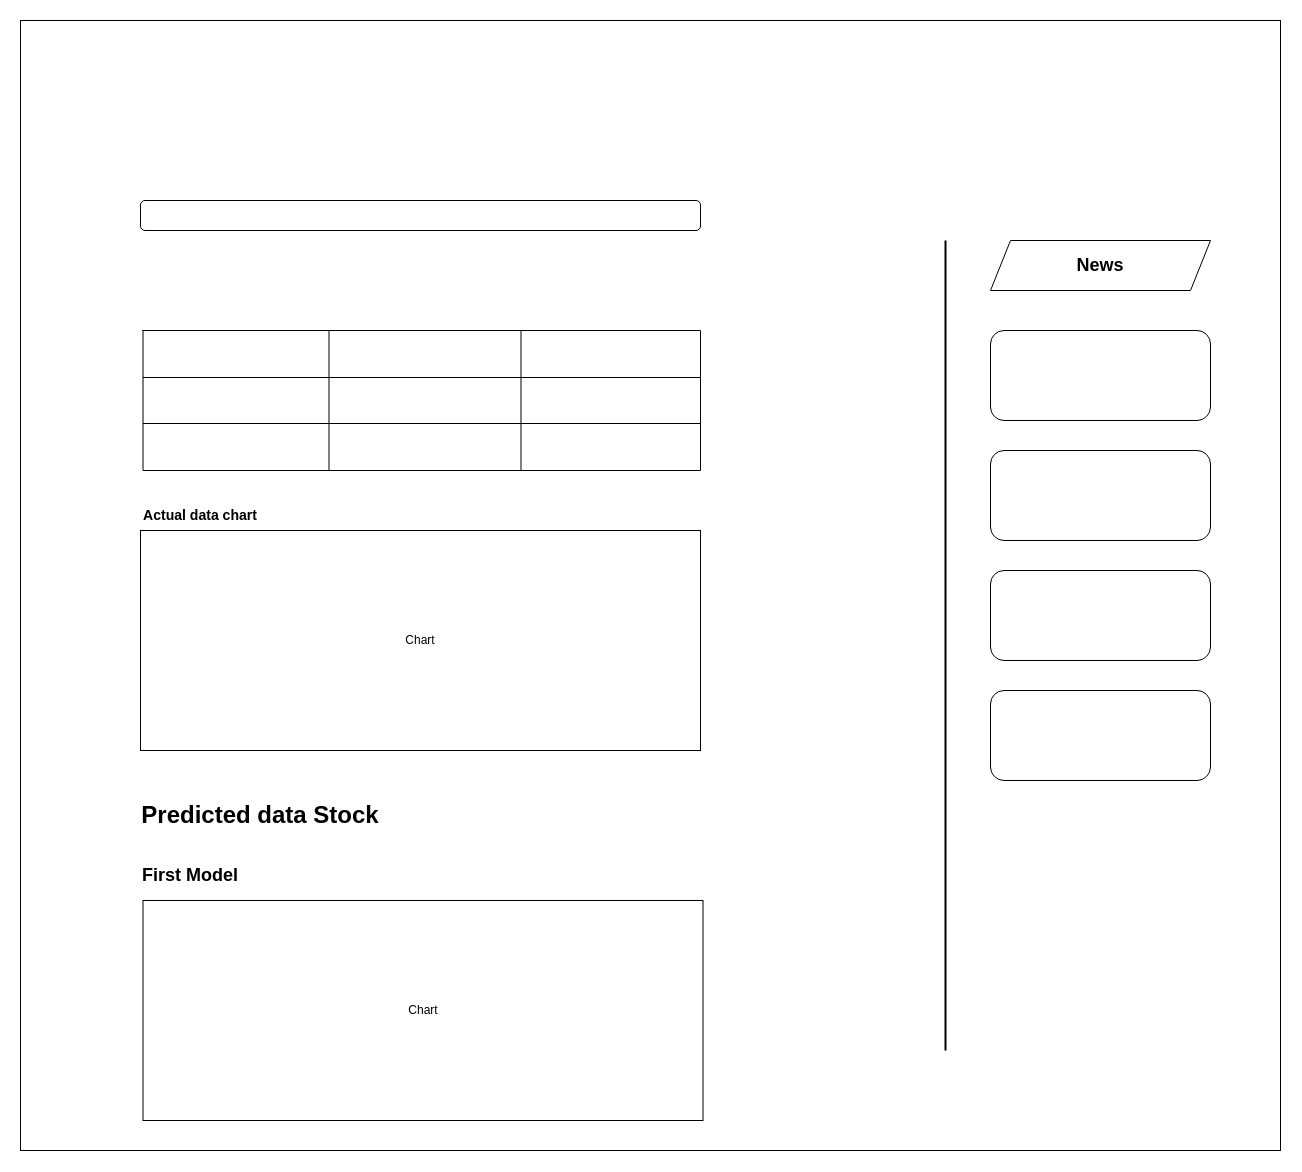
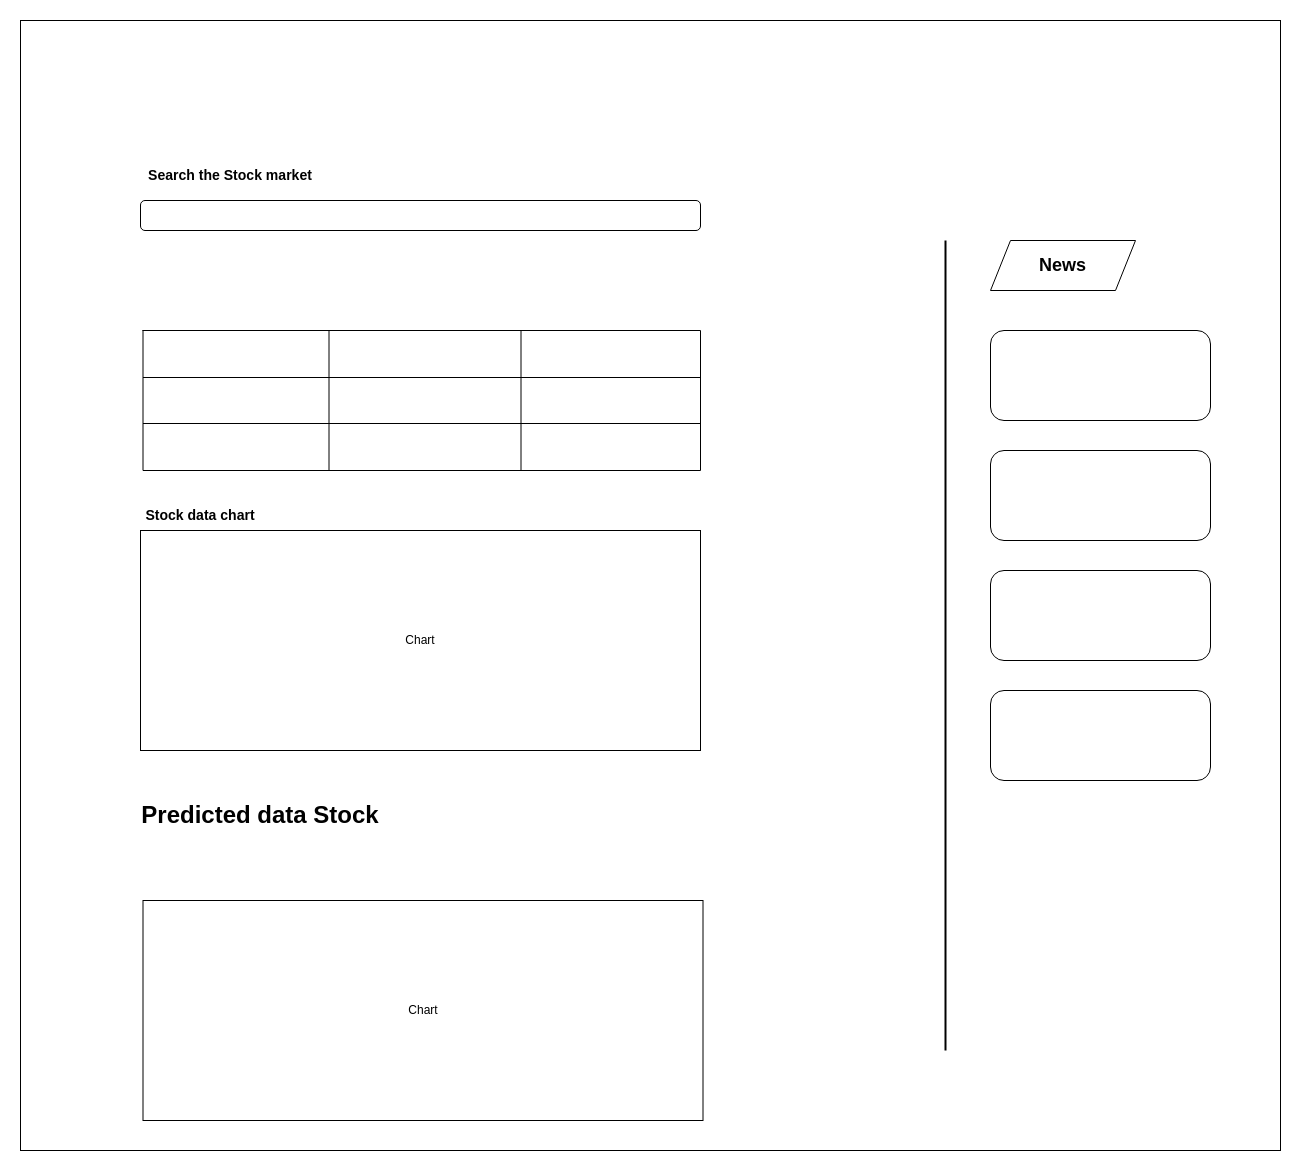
none -> (231, 176)
(1101, 266) -> (1063, 266)
(201, 516) -> (201, 516)
(216, 876) -> none
